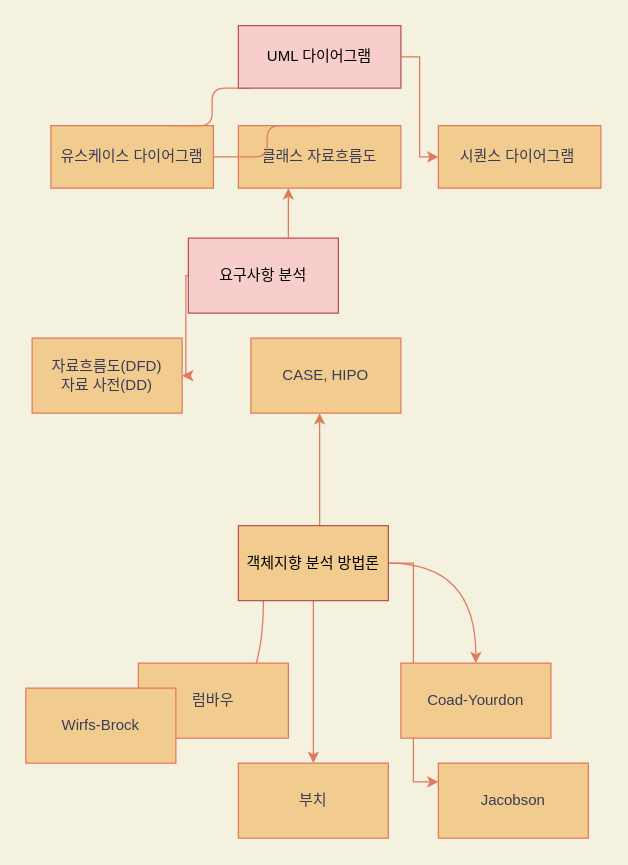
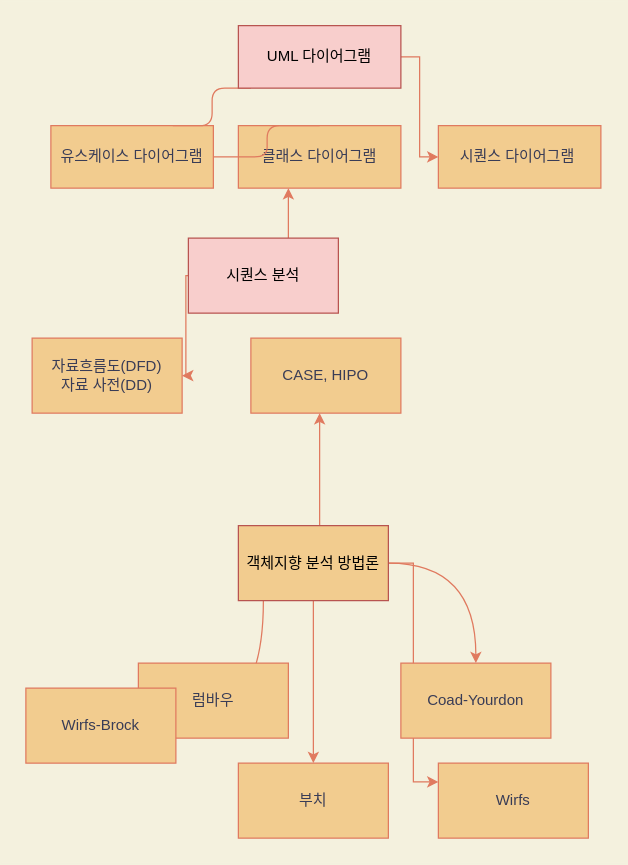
(319, 157) -> (319, 157)
(263, 276) -> (263, 276)
(513, 801) -> (513, 801)
